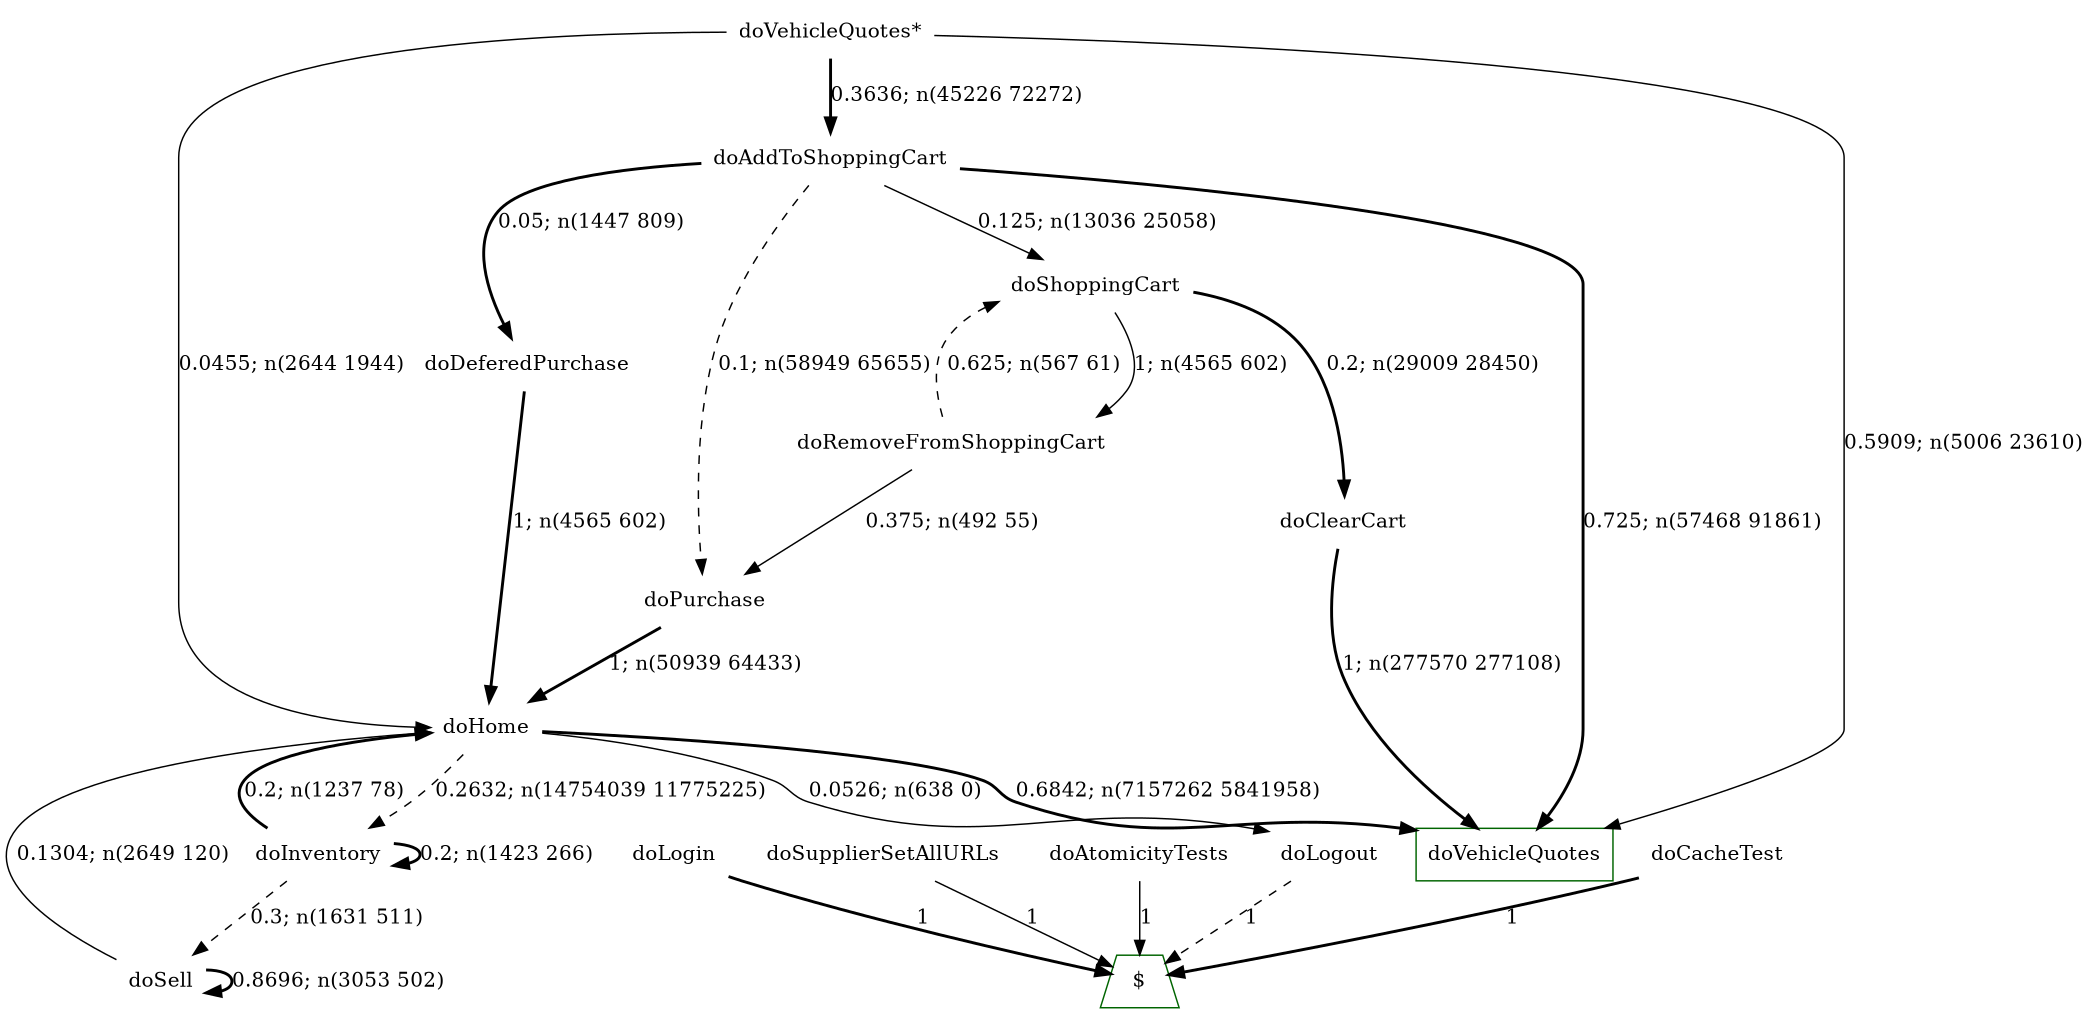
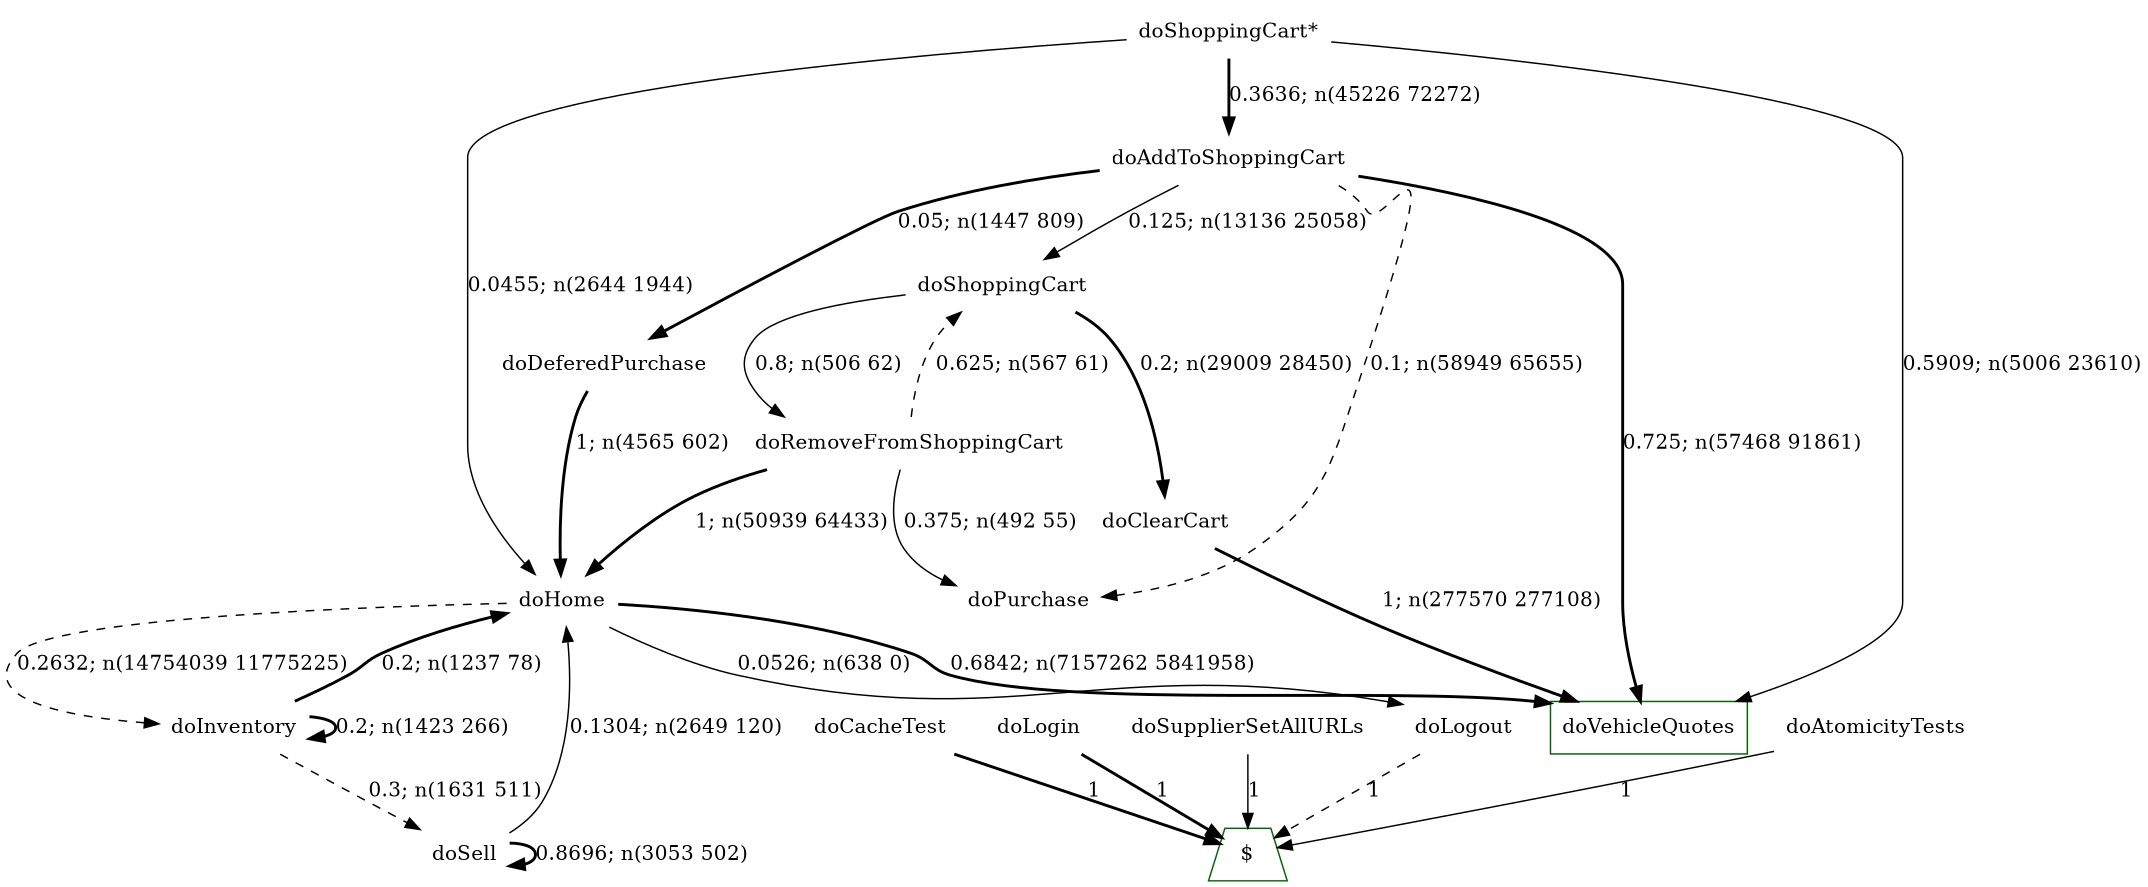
(831, 32) -> (1229, 32)
(1097, 222) -> (1248, 222)
(1211, 365) -> (829, 365)
(602, 661) -> (677, 506)
